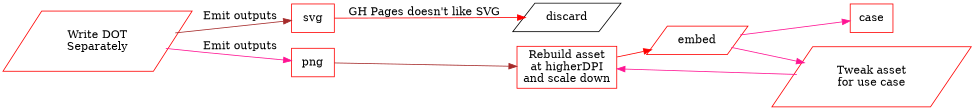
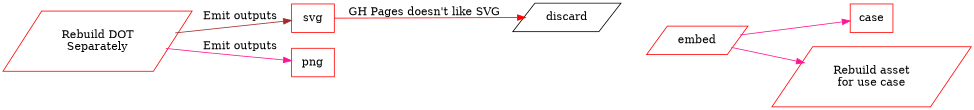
(98, 41) -> (98, 41)
(567, 67) -> none
(872, 77) -> (872, 77)
